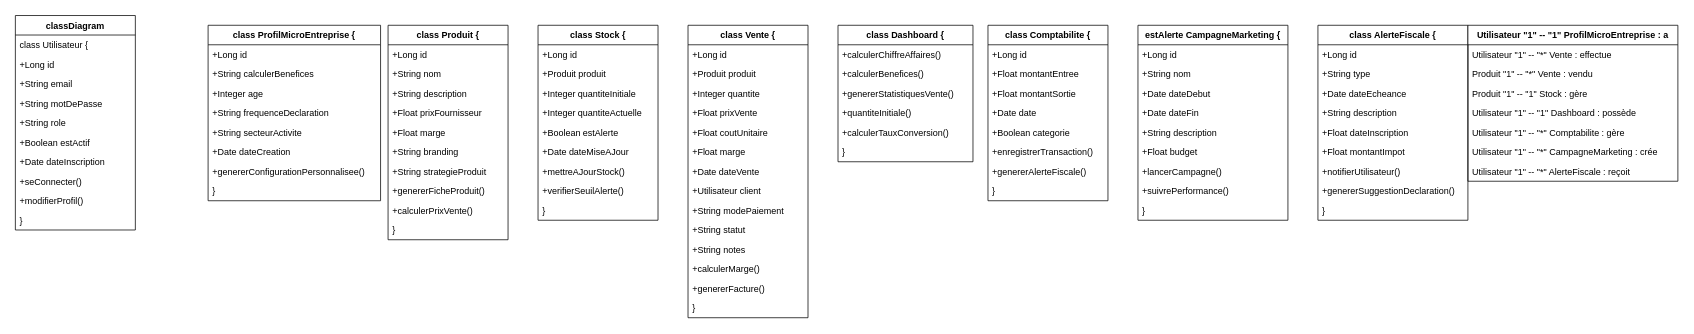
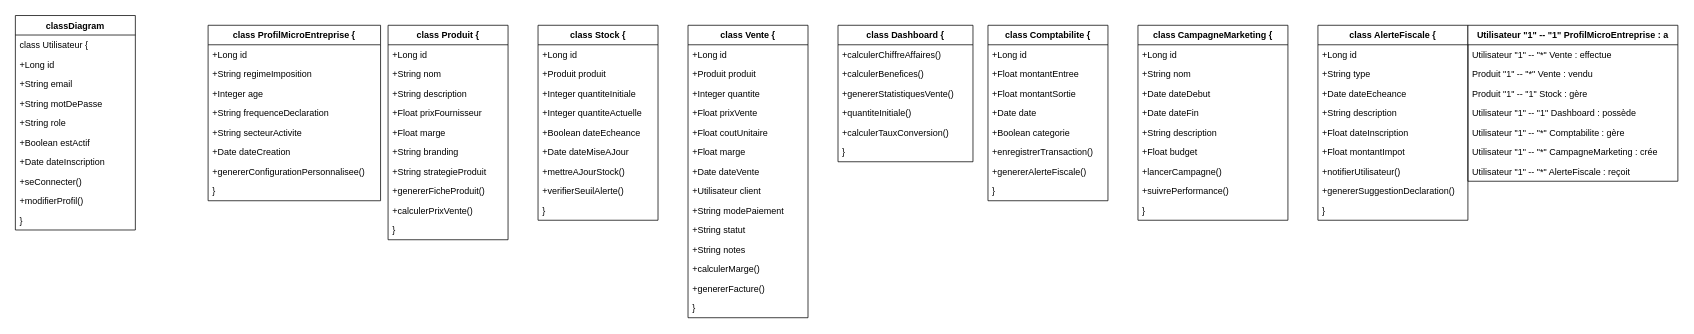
(1213, 35) -> (1213, 35)
(269, 74) -> (267, 74)
(584, 133) -> (593, 133)
